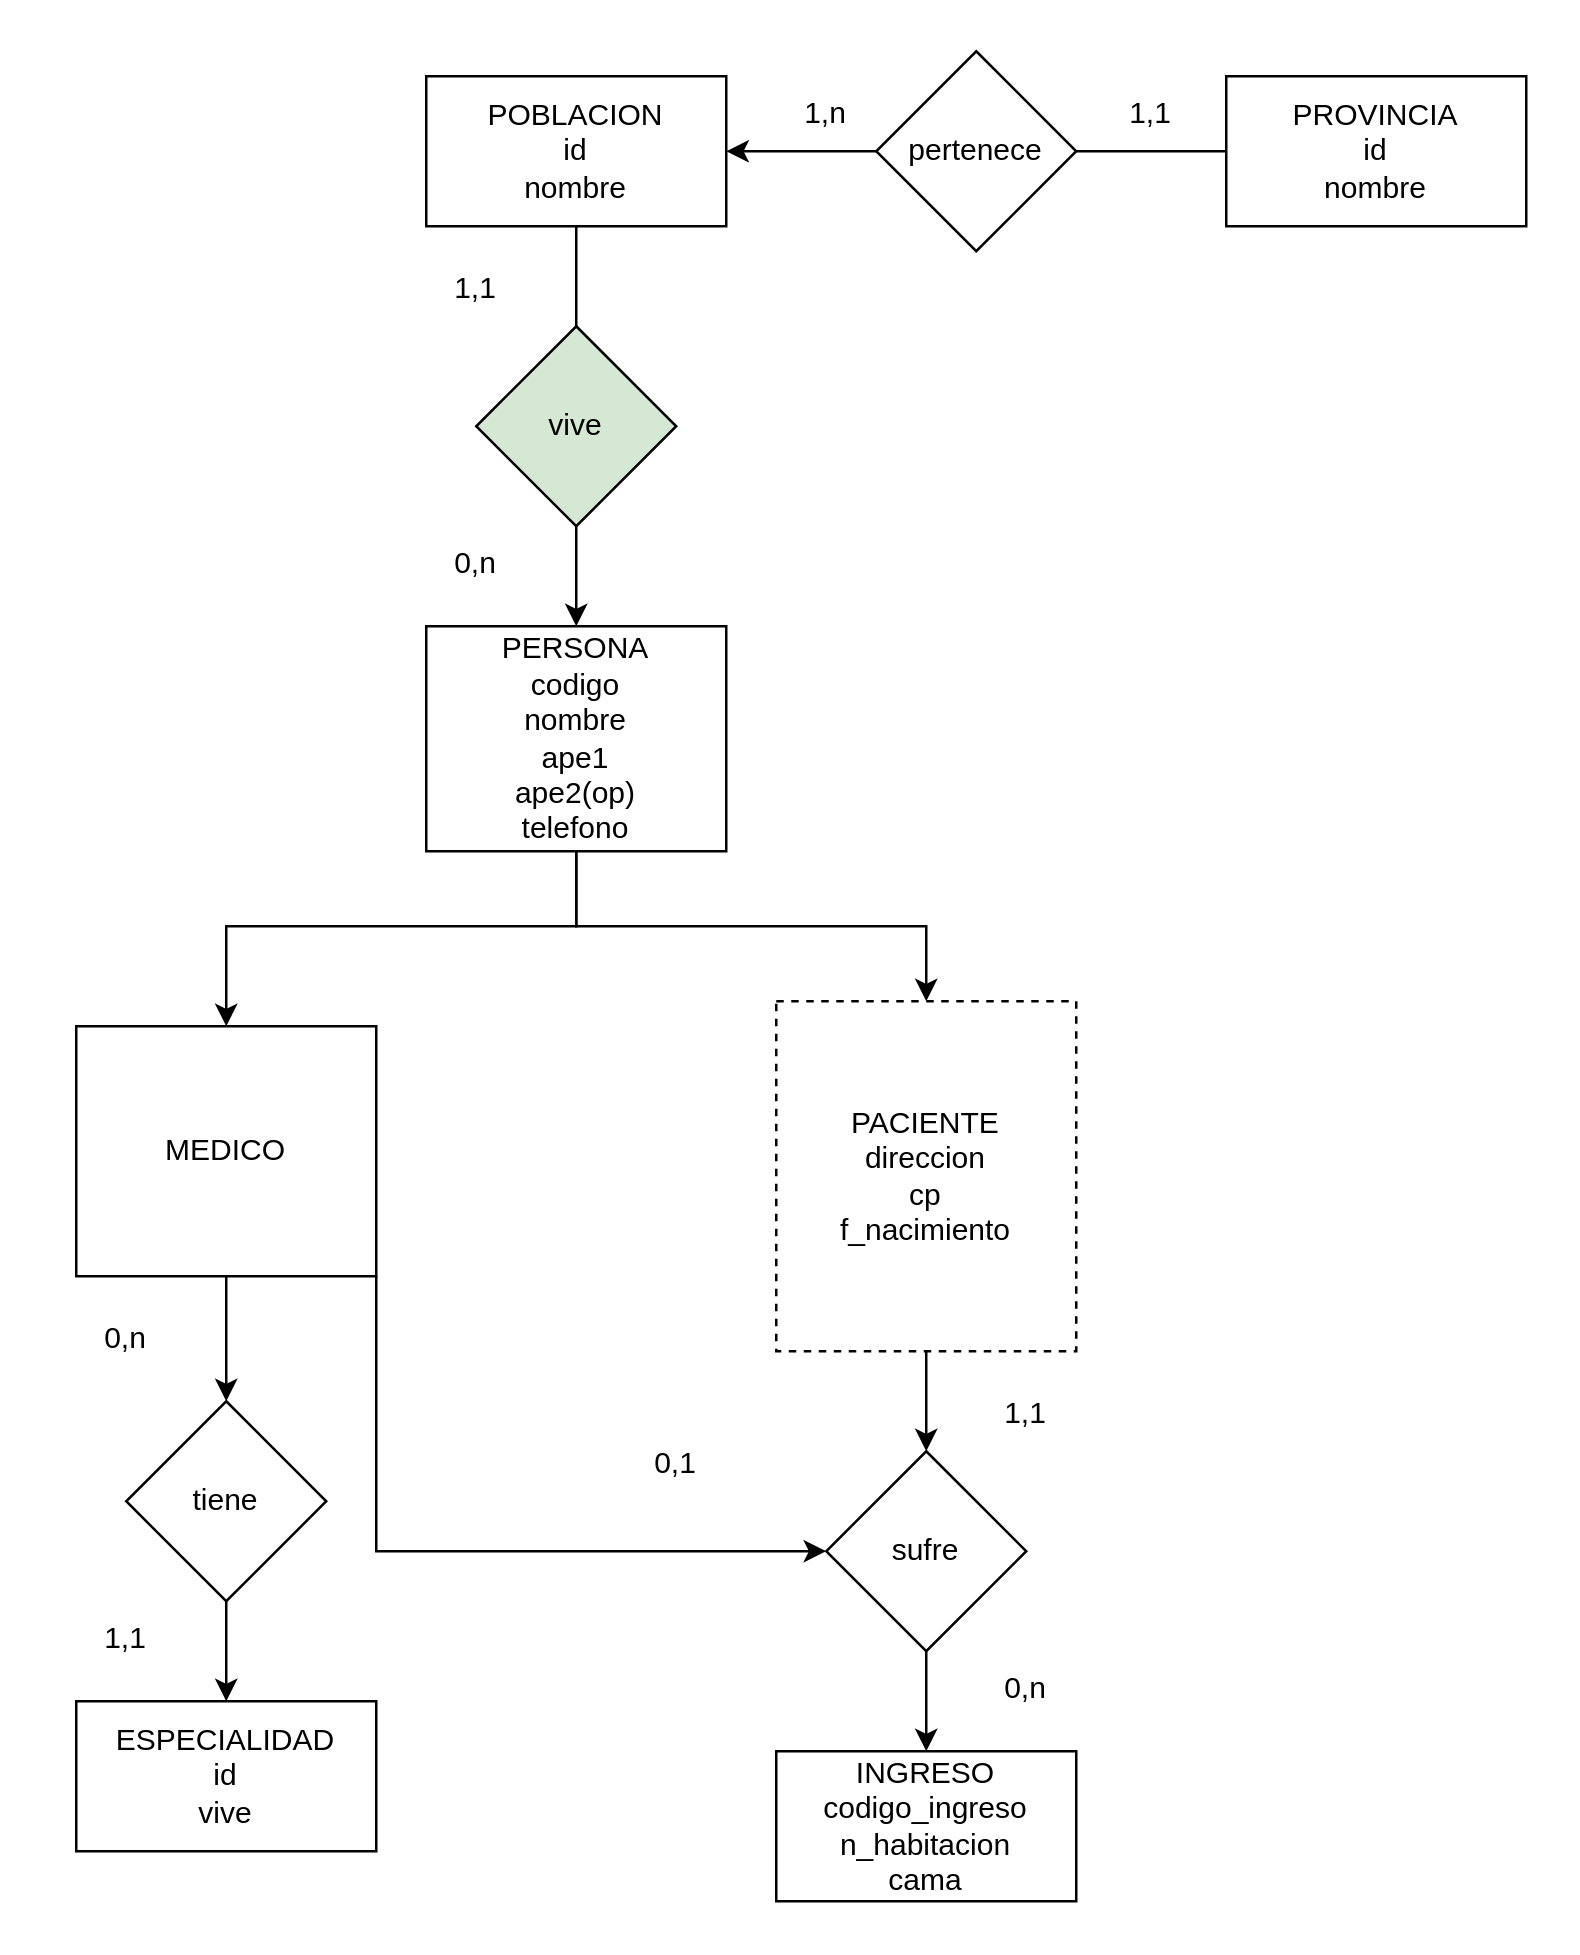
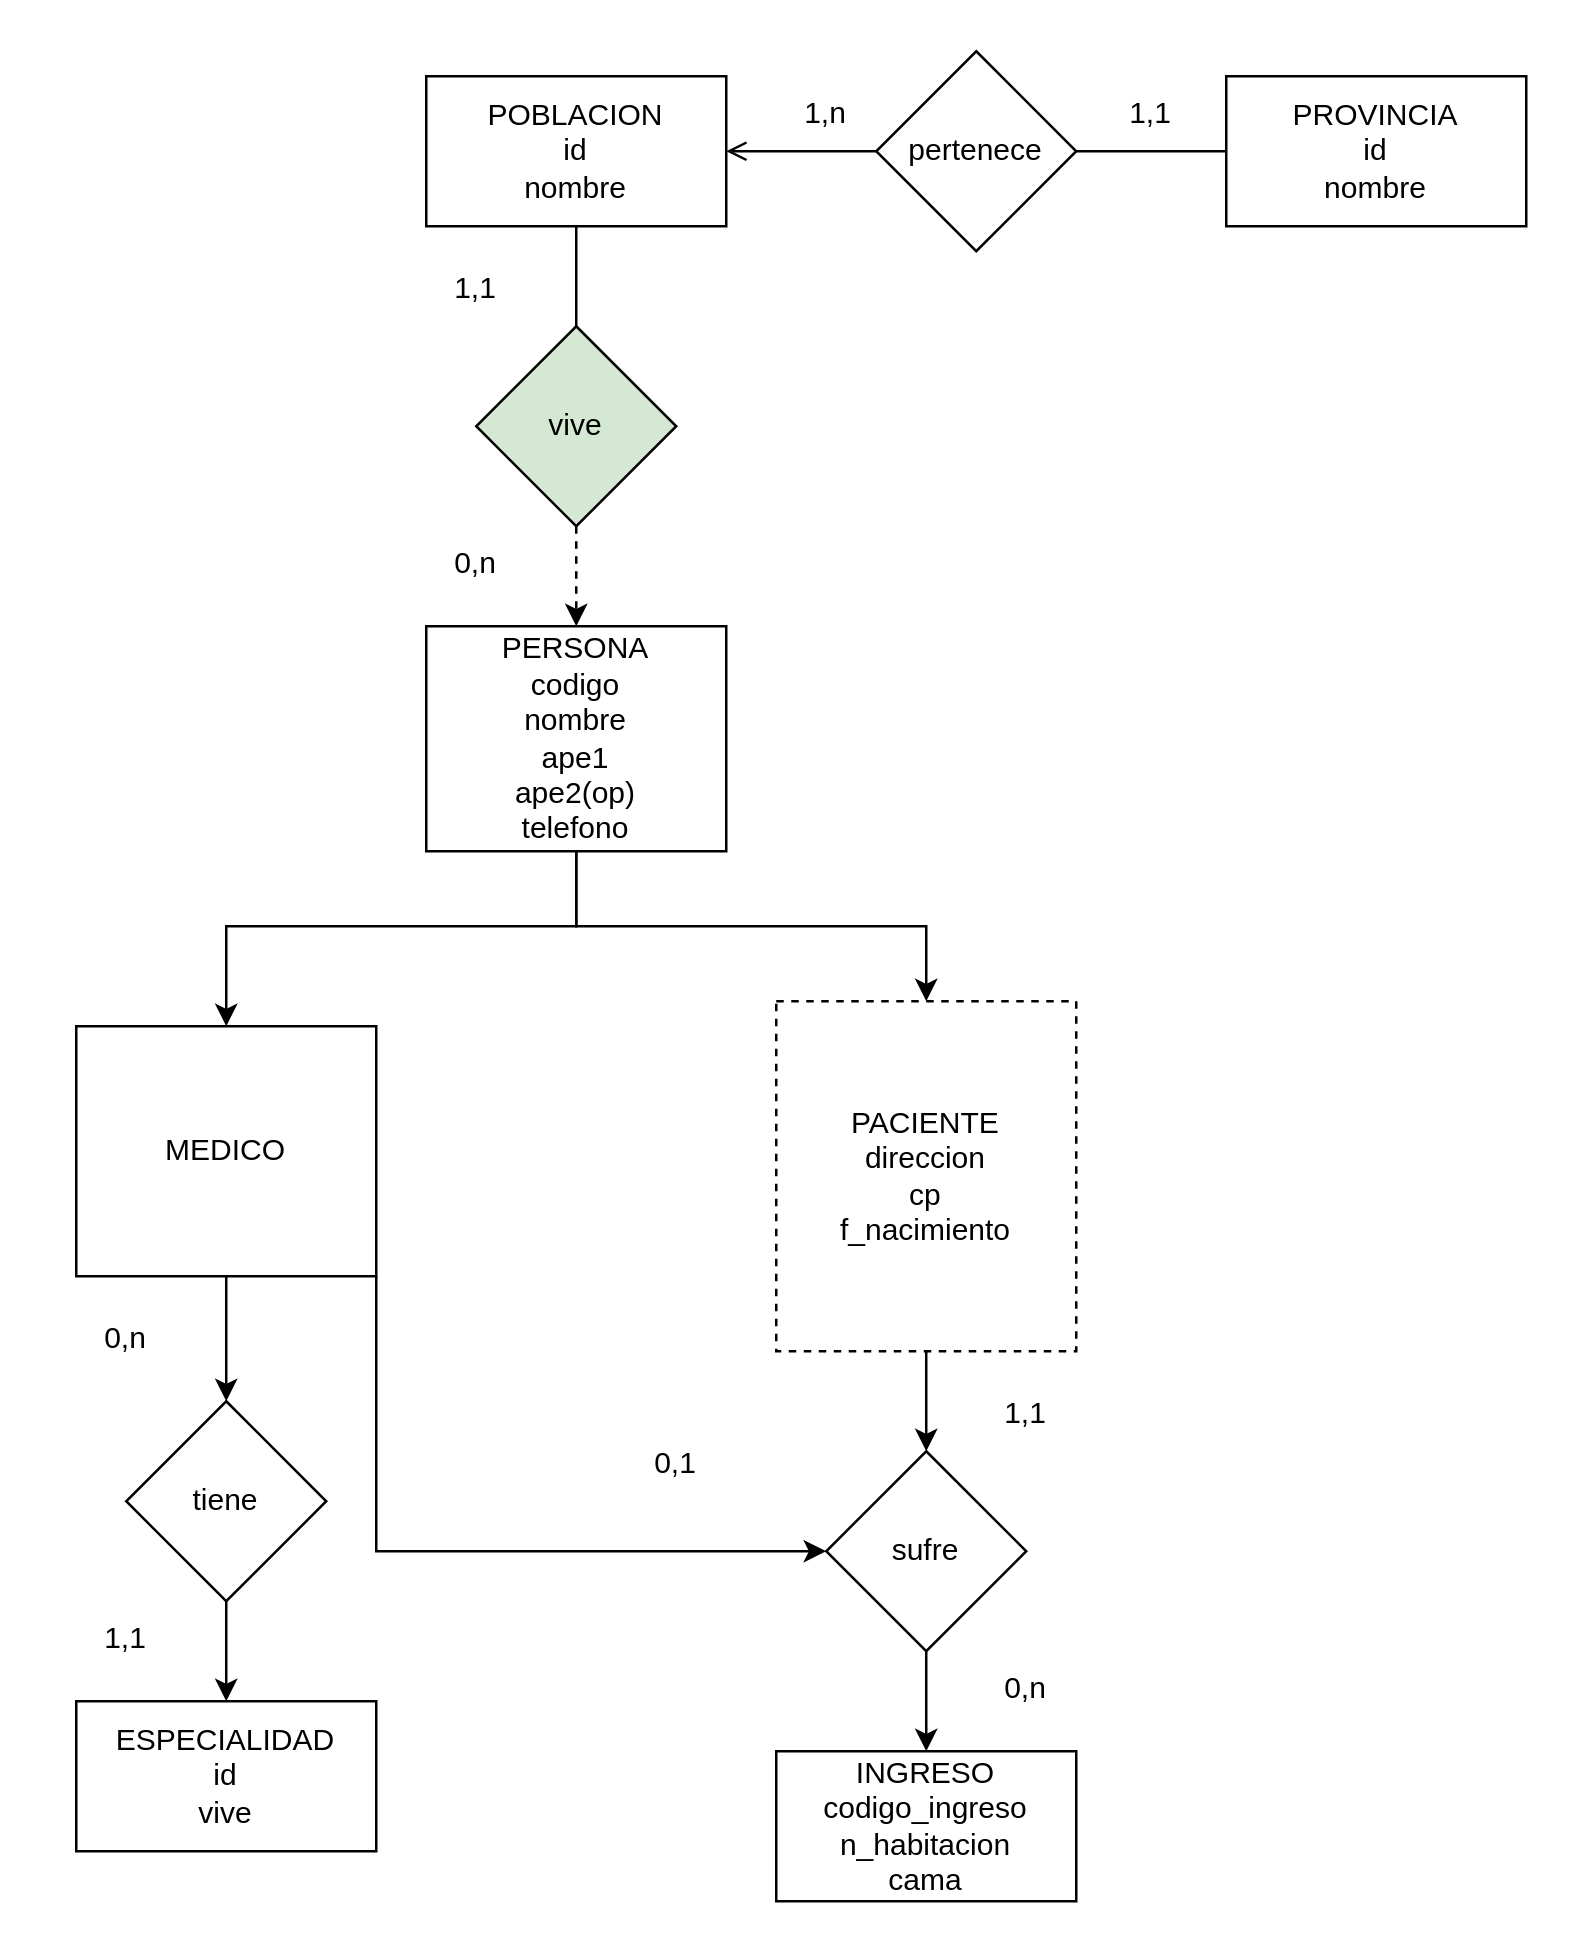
(744, 151) -> (740, 151)
(576, 567) -> (576, 567)
